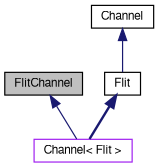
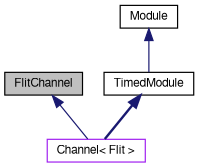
(123, 17) -> (149, 17)
(123, 84) -> (149, 84)
